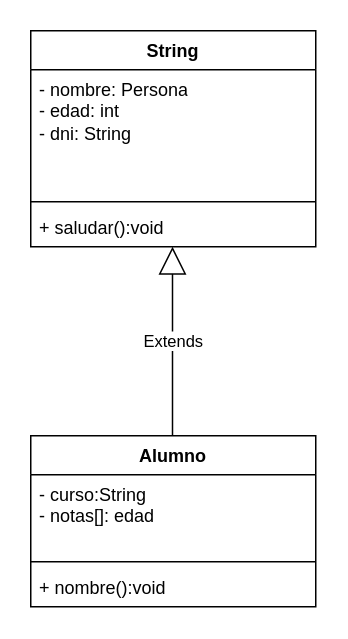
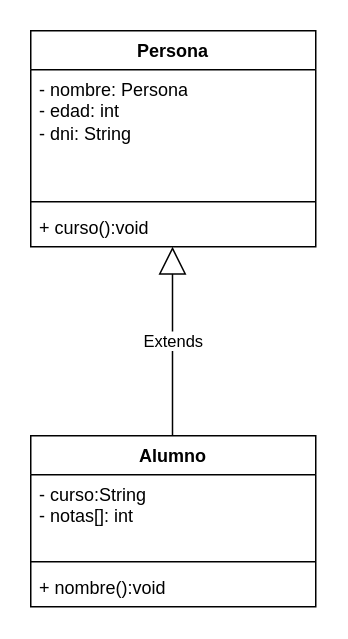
(173, 52) -> (173, 52)
(111, 229) -> (103, 229)
(108, 507) -> (103, 507)
